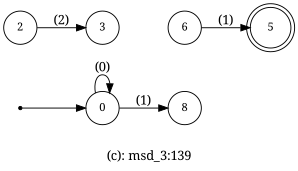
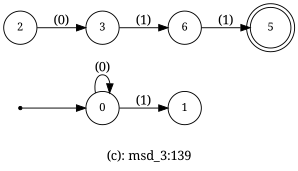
(61, 21) -> (61, 21)
none -> (139, 28)
(185, 108) -> (185, 108)
